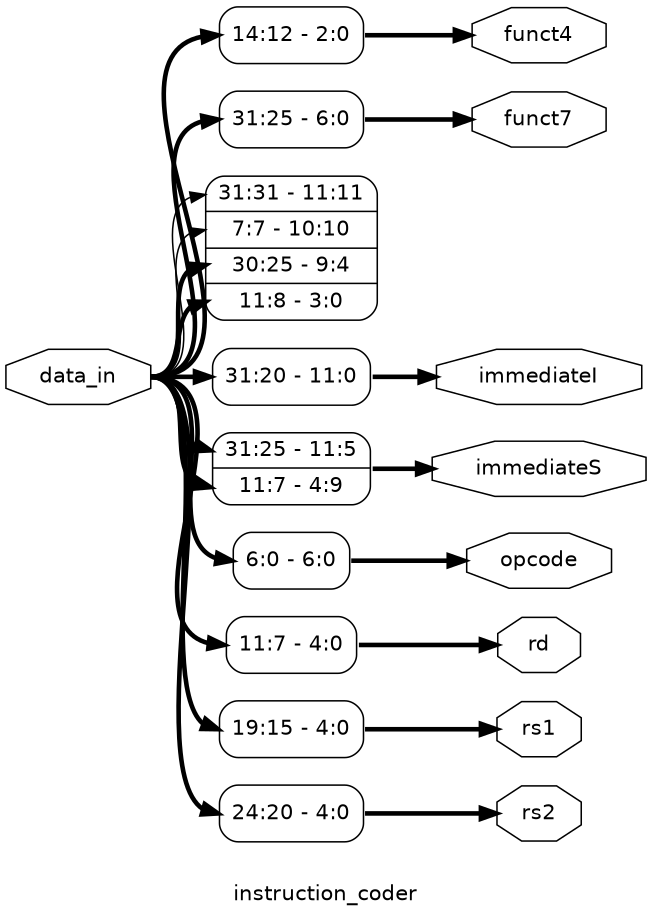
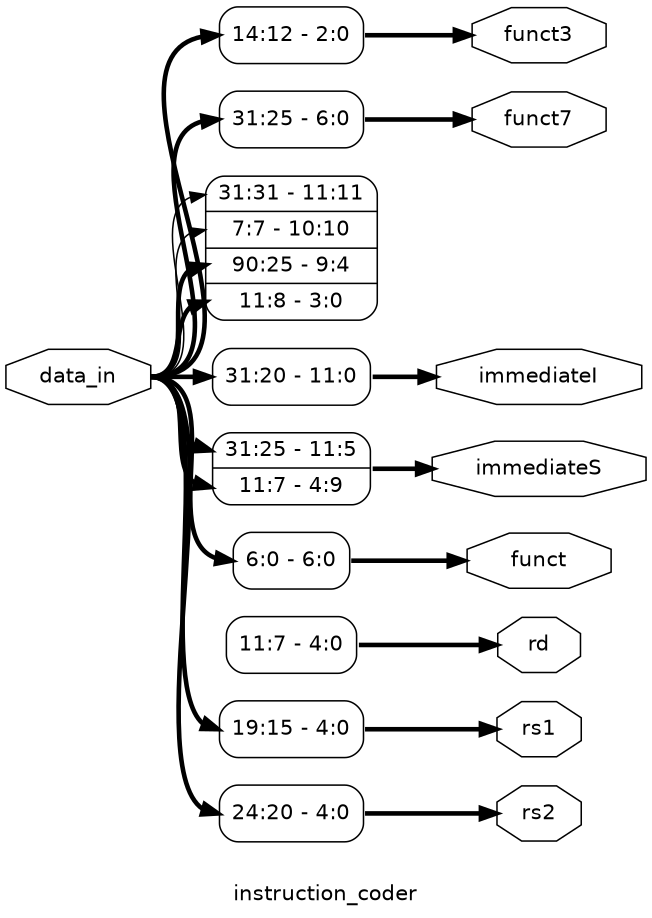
(539, 35) -> (539, 35)
(291, 265) -> (291, 265)
(189, 503) -> none
(539, 561) -> (539, 561)
